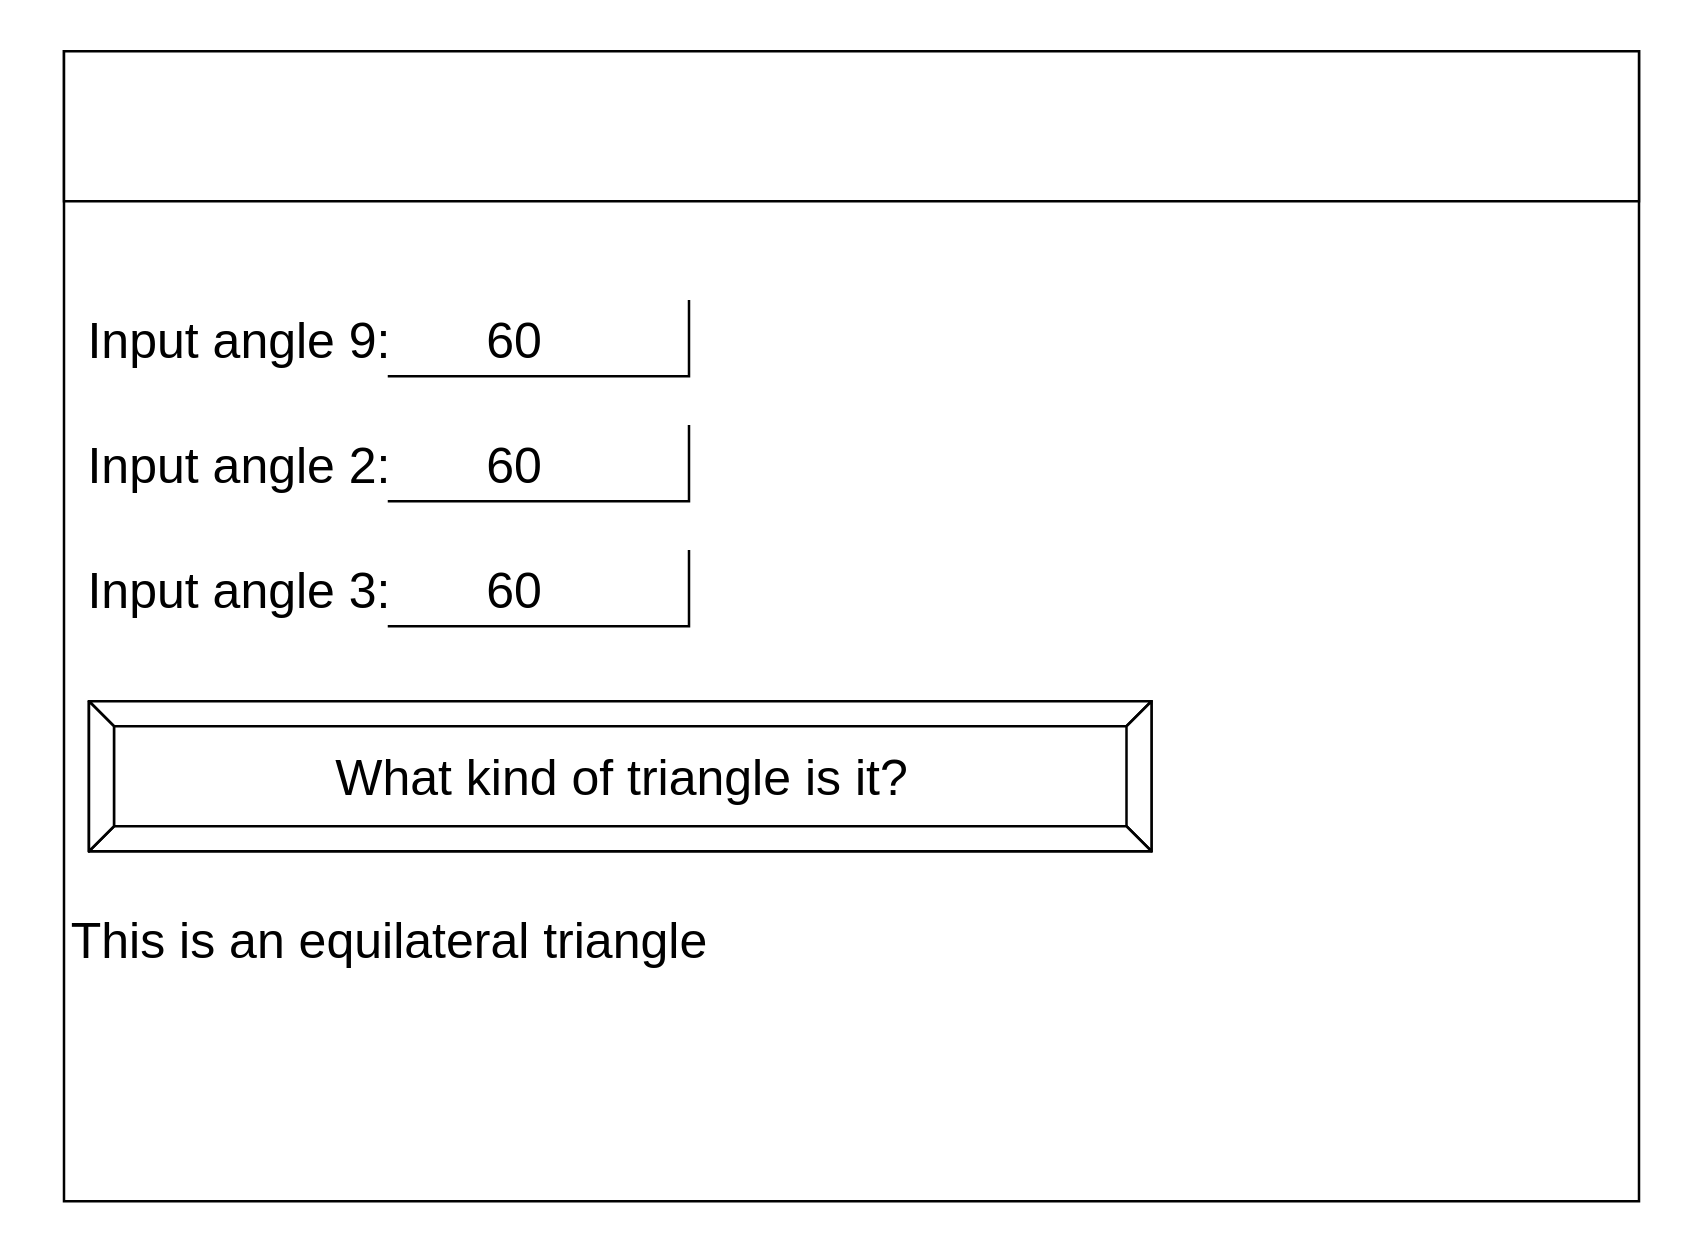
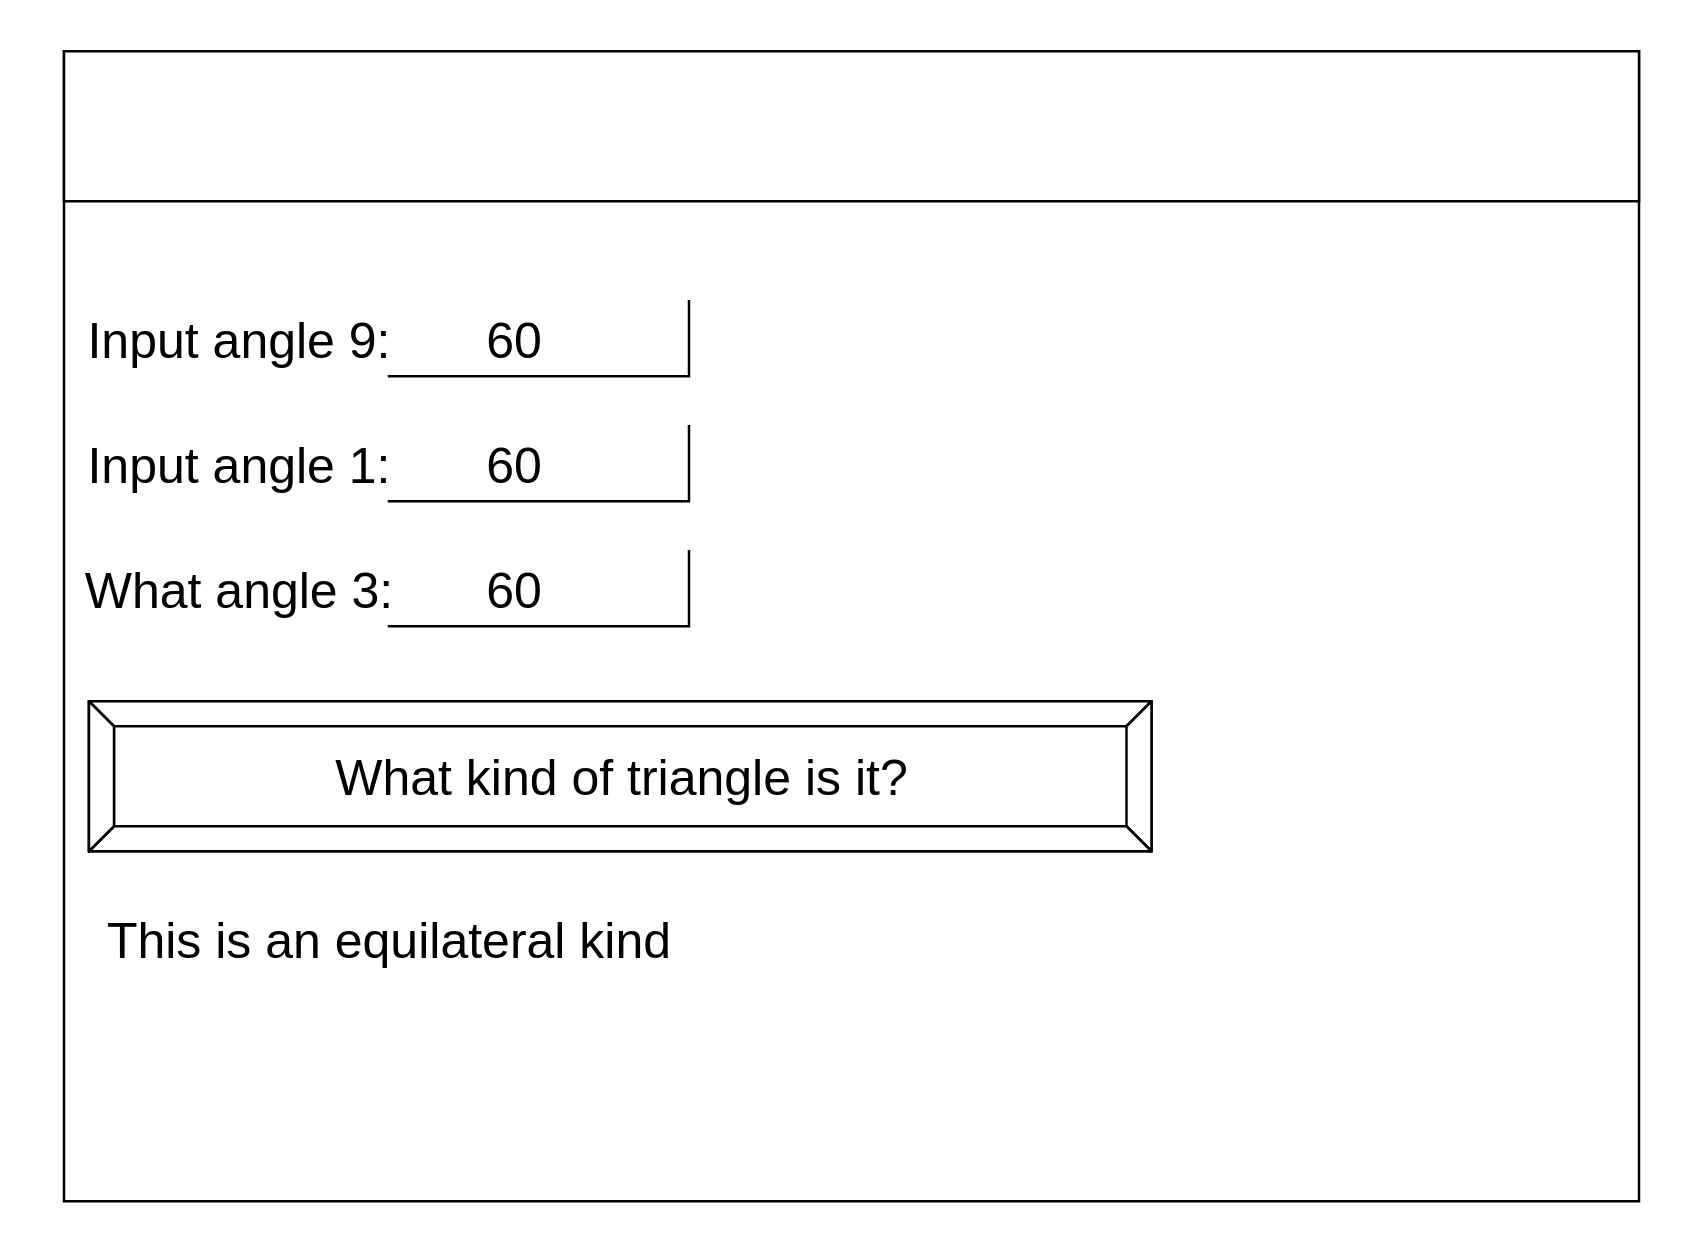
(240, 464) -> (240, 464)
(240, 589) -> (240, 589)
(390, 939) -> (390, 939)
